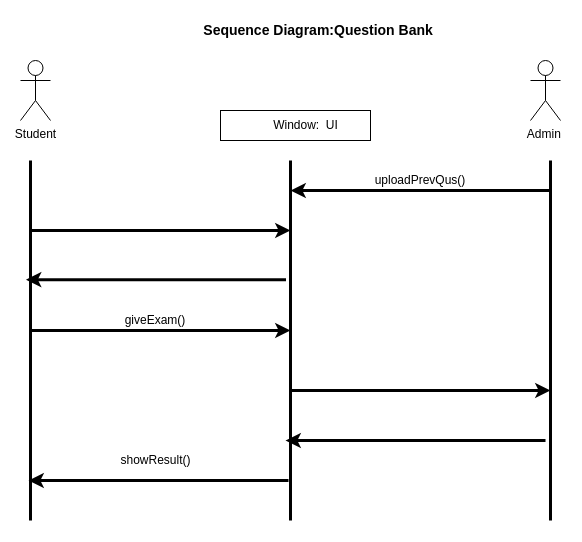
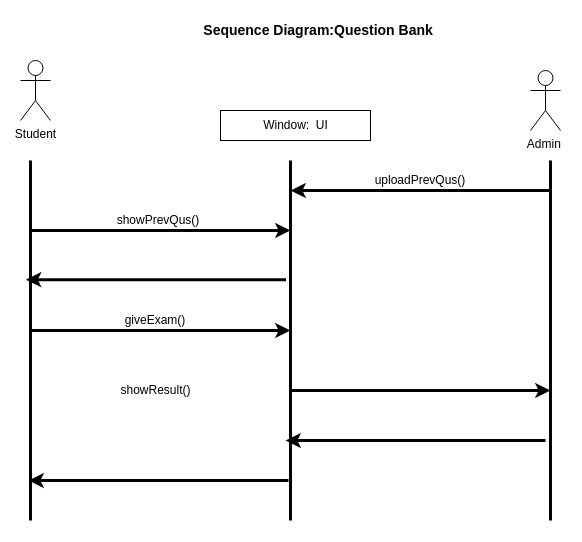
(546, 91) -> (546, 101)
(306, 126) -> (296, 126)
none -> (159, 221)
(156, 461) -> (156, 391)
